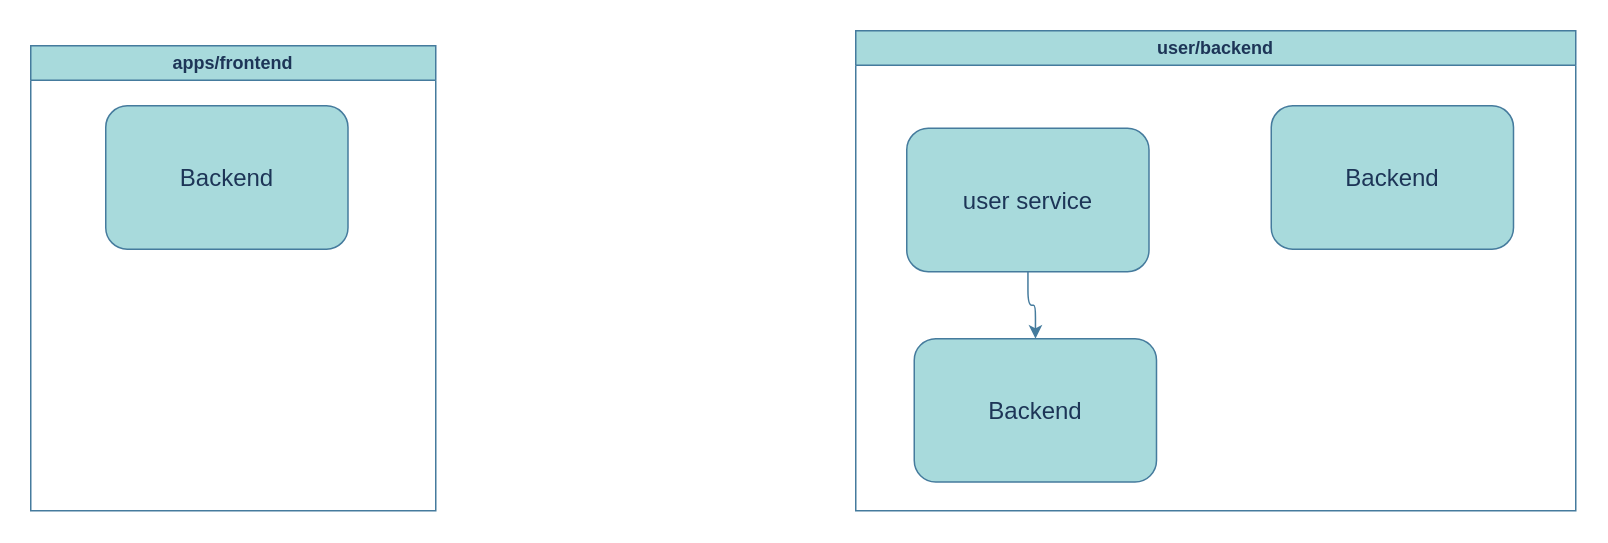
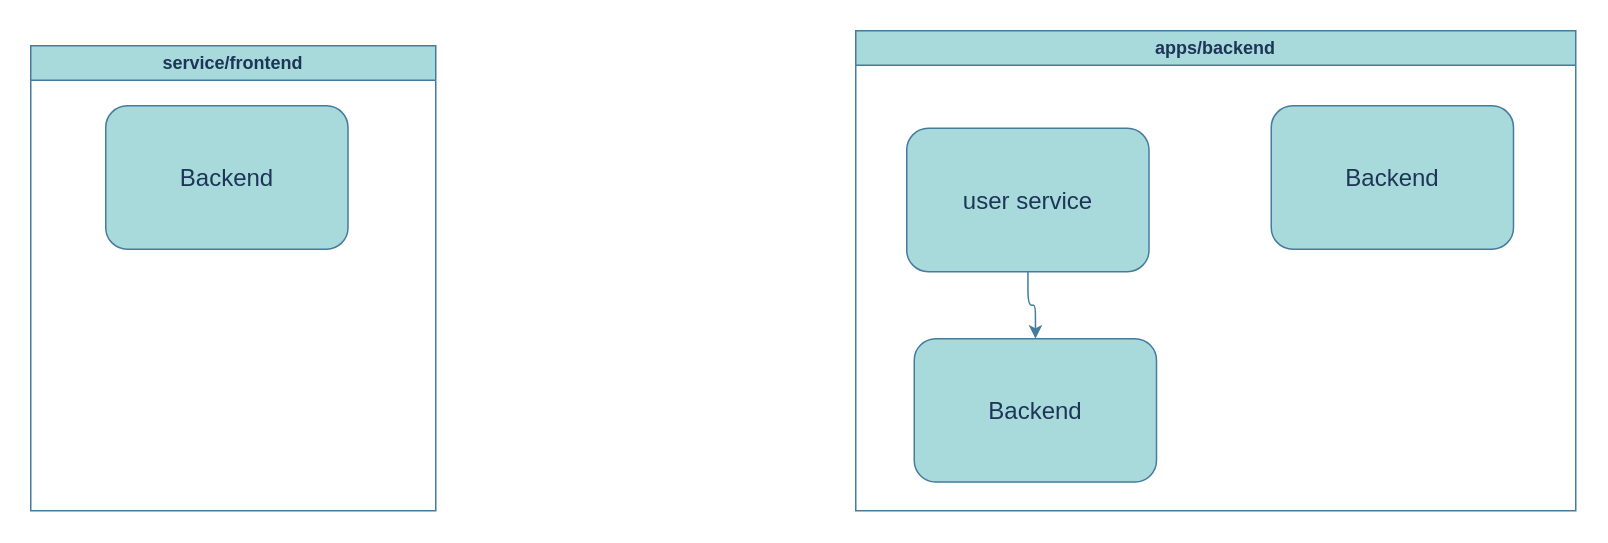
(1216, 49) -> (1216, 49)
(233, 64) -> (233, 64)
